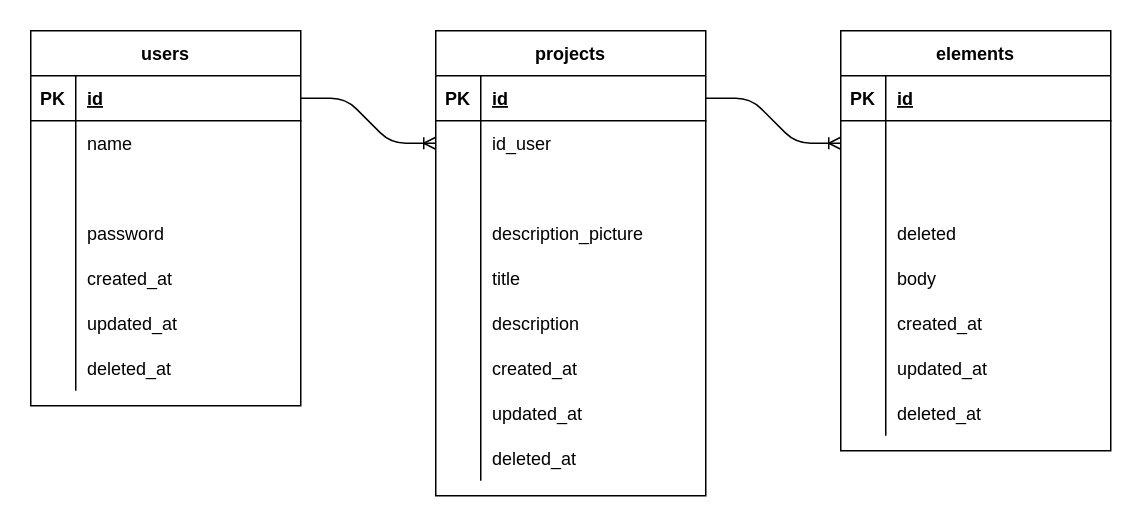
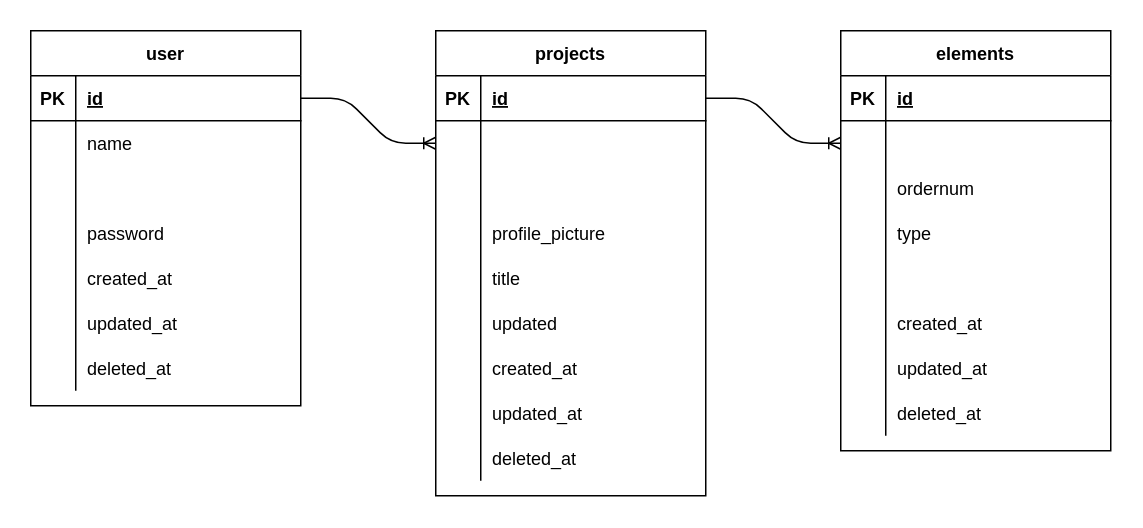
(165, 54) -> (165, 54)
(593, 143) -> none
none -> (998, 188)
(581, 234) -> (561, 234)
(930, 234) -> (917, 234)
(998, 278) -> none
(543, 324) -> (527, 324)
